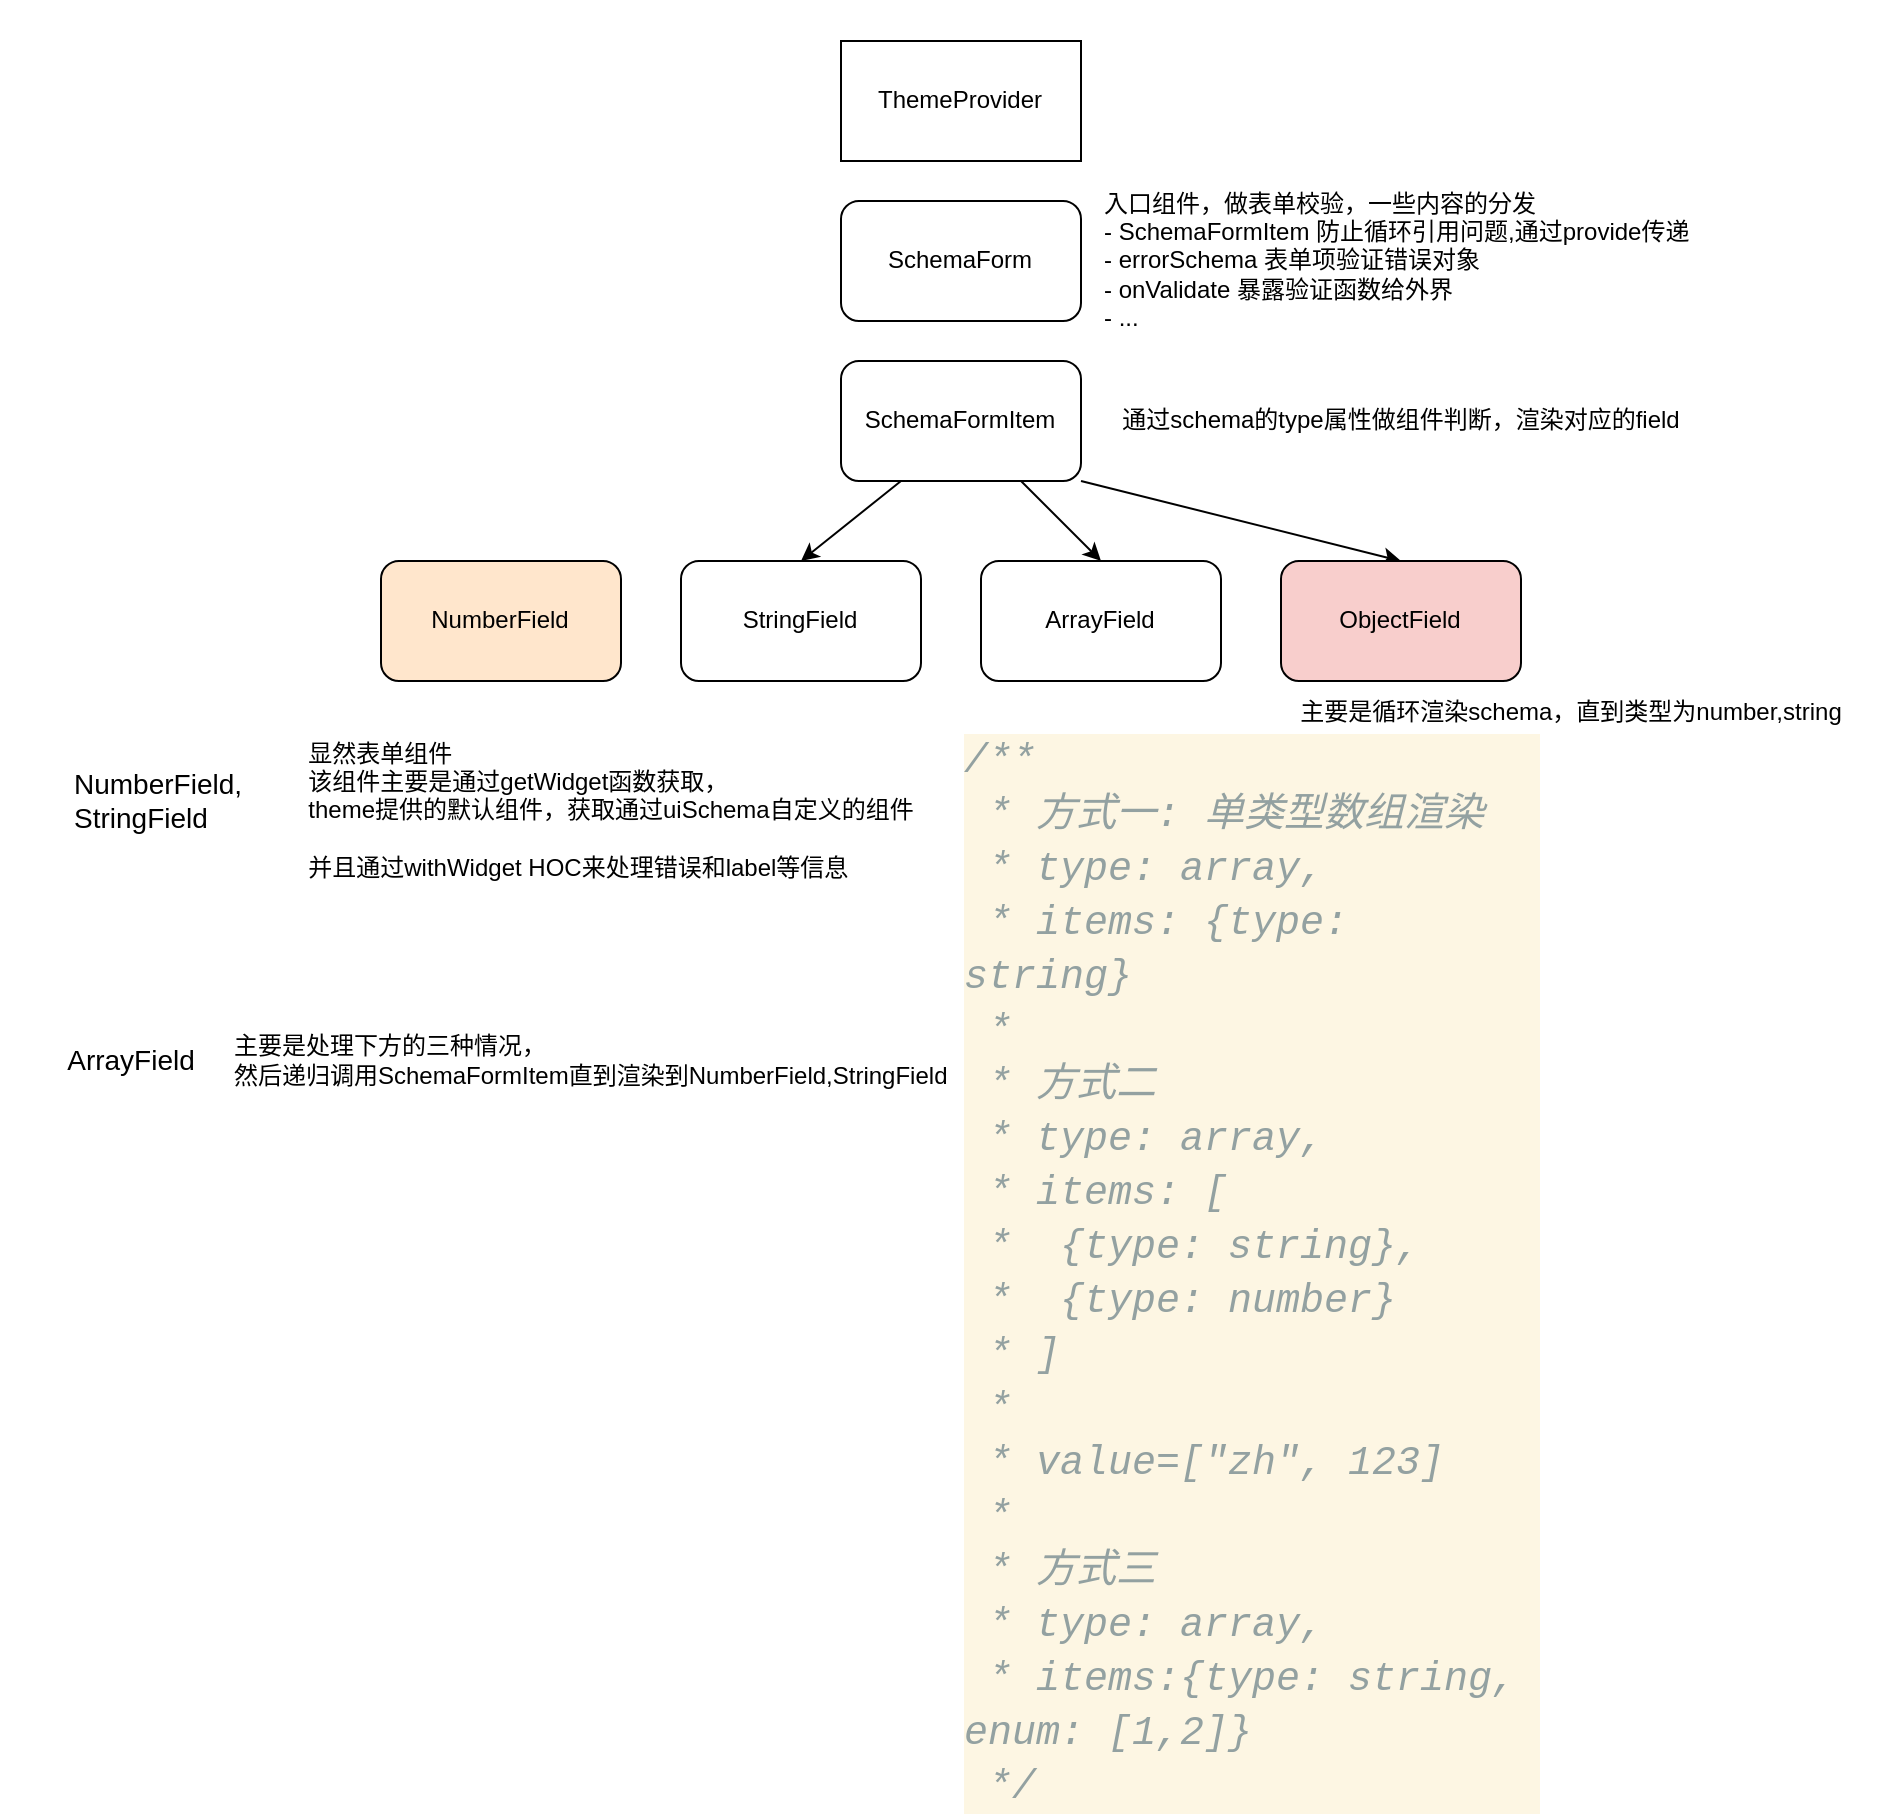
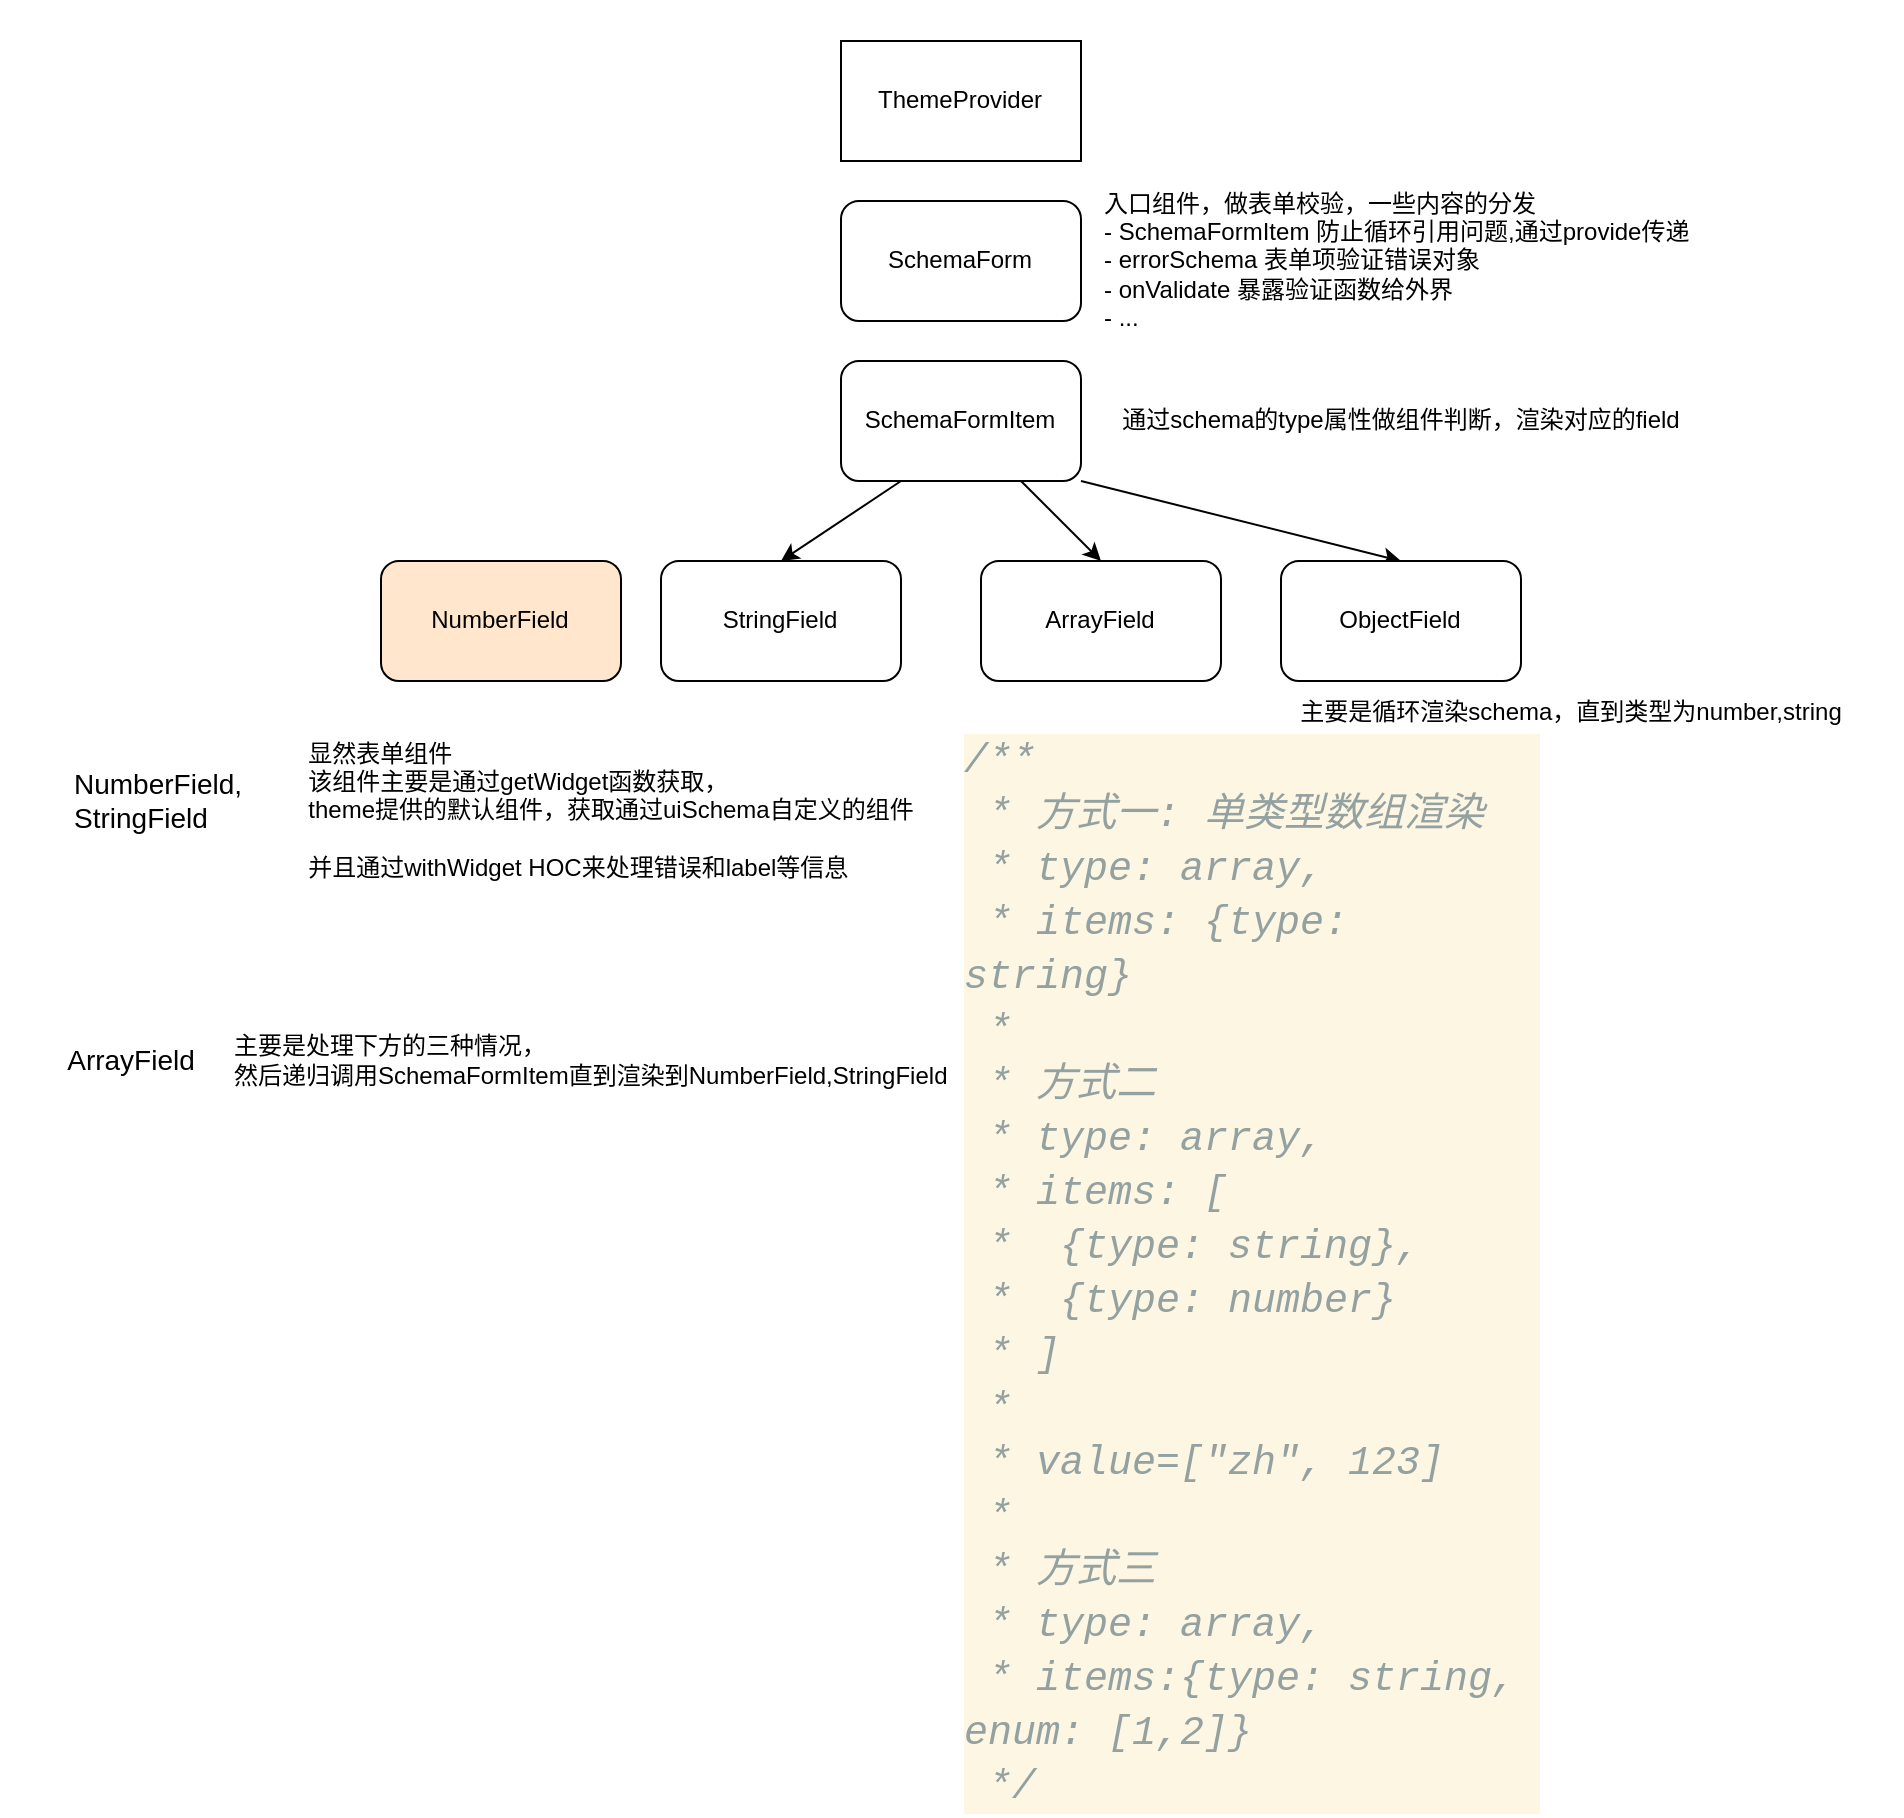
(801, 621) -> (781, 621)
(1401, 621) -> (1401, 621)
